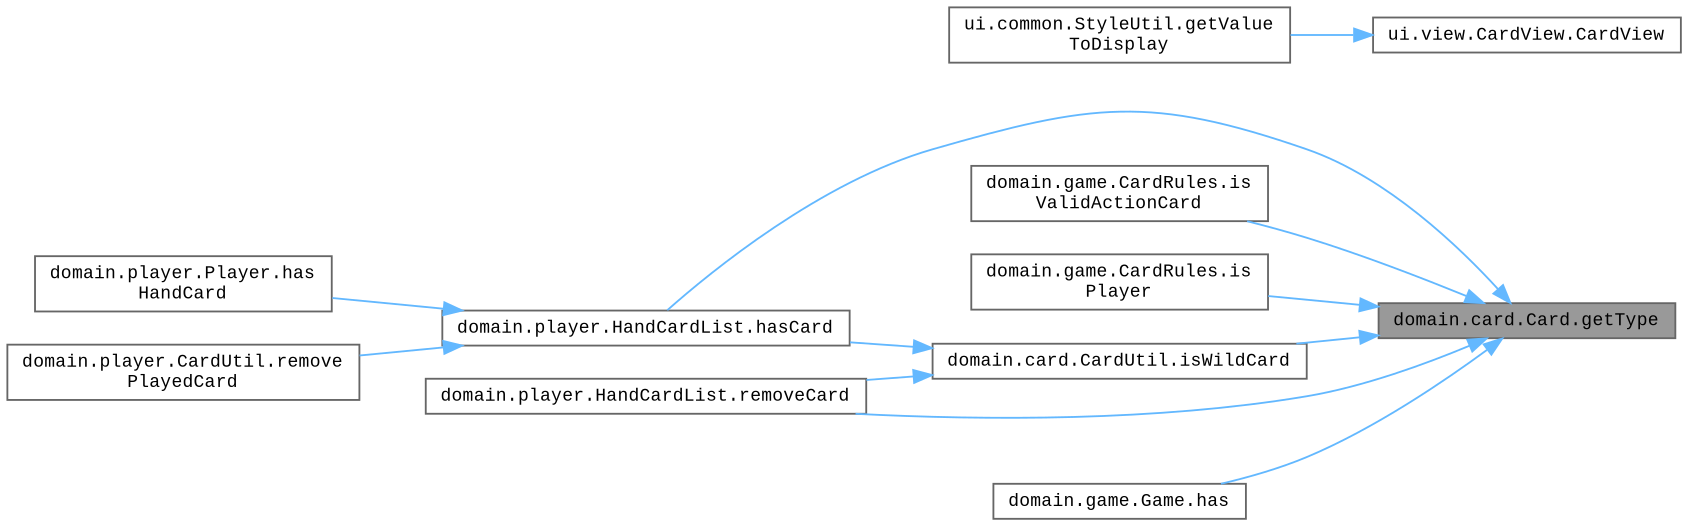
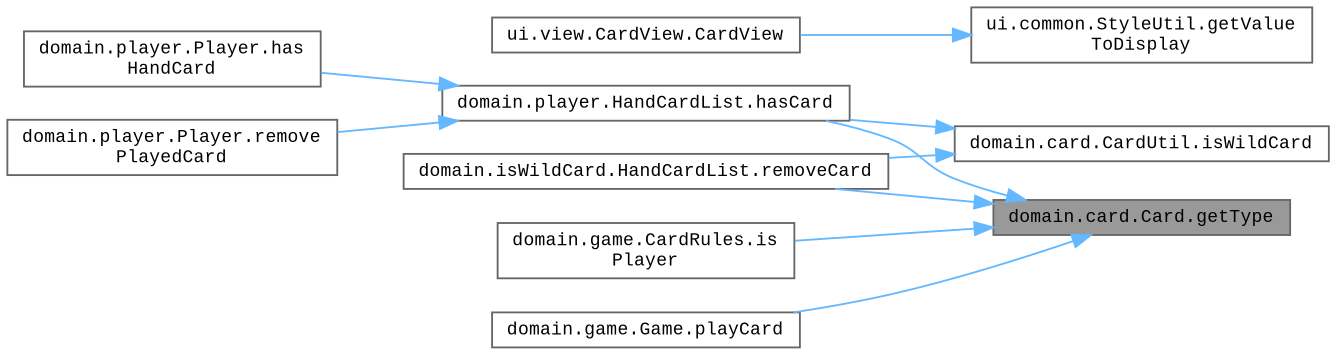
(1322, 35) -> (876, 35)
(1120, 194) -> none
(1328, 341) -> none
(183, 372) -> (172, 147)
(646, 396) -> (646, 171)
(1120, 501) -> (646, 330)
